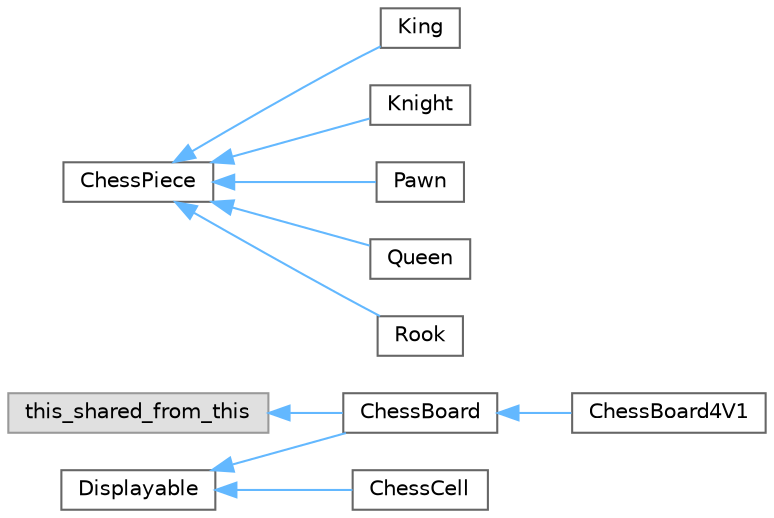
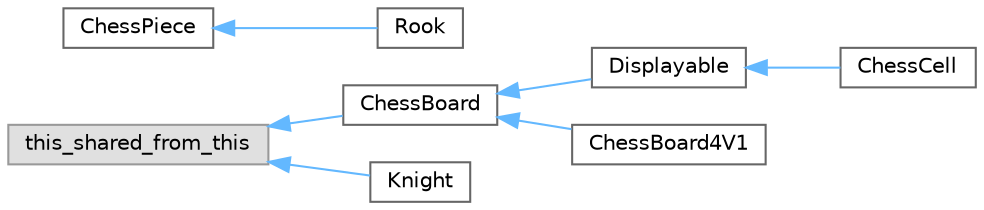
(420, 28) -> none
(301, 138) -> (330, 170)
(420, 182) -> none
(420, 259) -> none
(289, 449) -> (555, 85)
